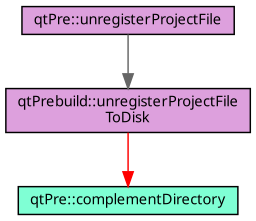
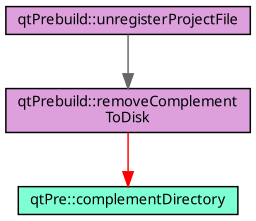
(128, 20) -> (128, 20)
(128, 111) -> (128, 111)
